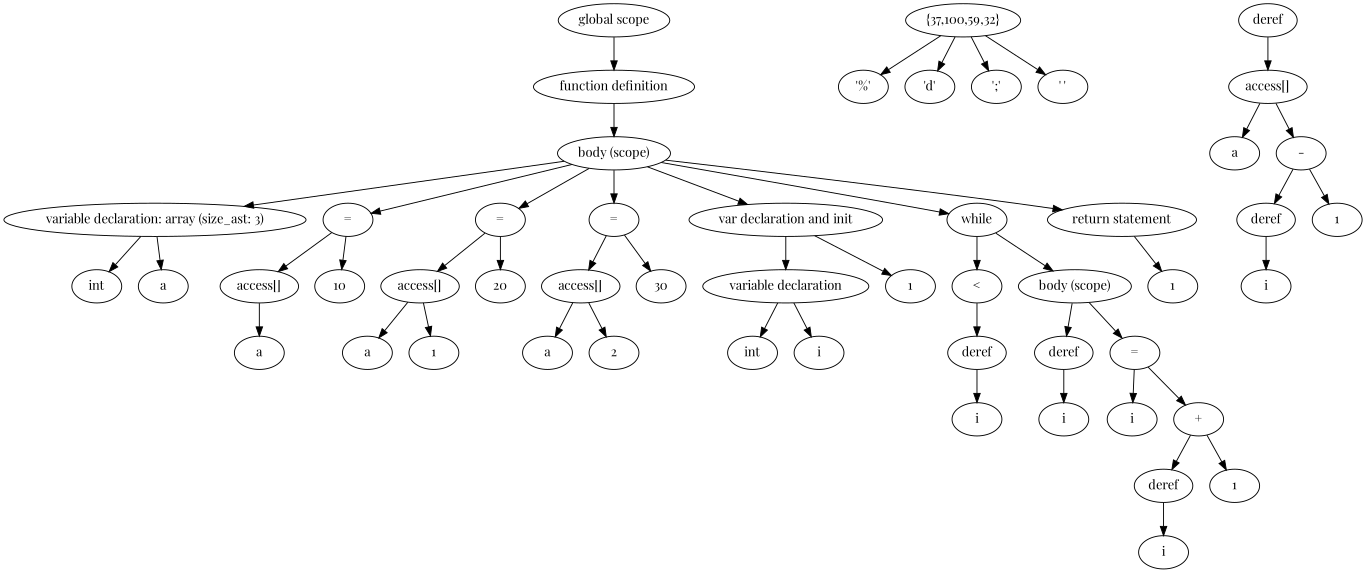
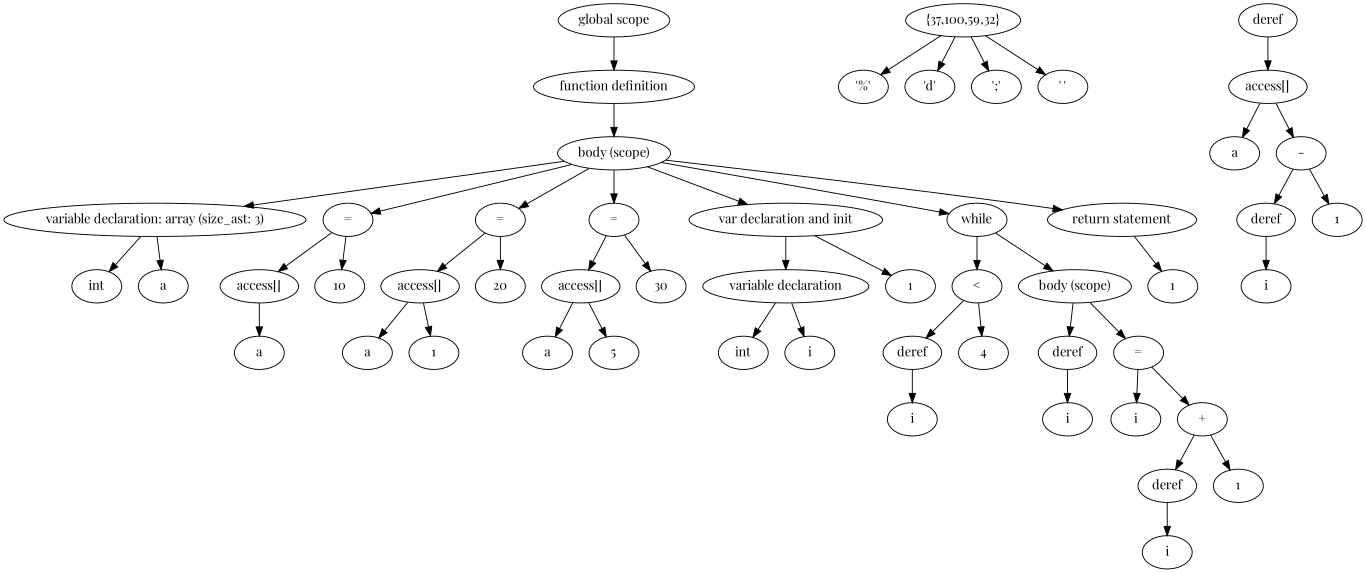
(614, 353) -> (614, 353)
none -> (983, 353)
